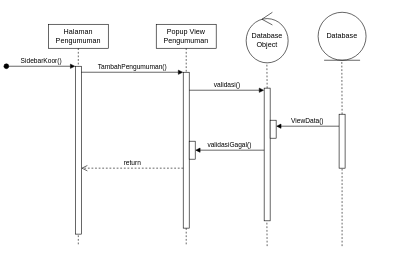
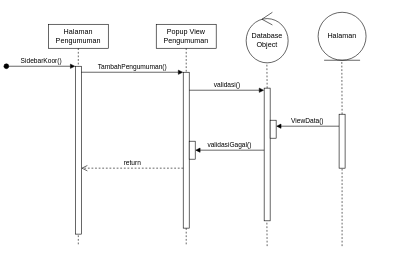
(342, 36) -> (342, 36)
